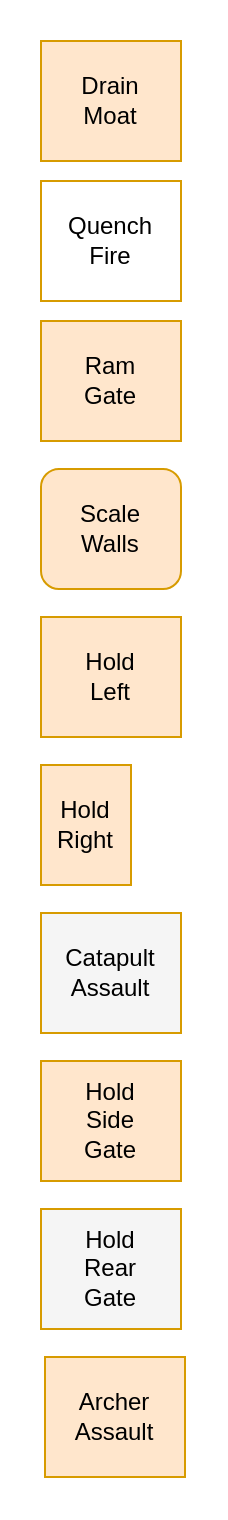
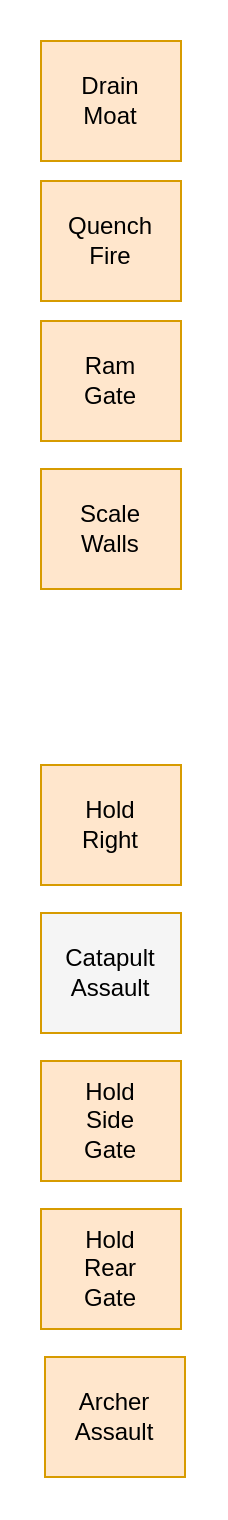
(111, 241) -> (111, 241)
(111, 529) -> (111, 529)
(111, 677) -> none
(86, 825) -> (111, 825)
(111, 1269) -> (111, 1269)
